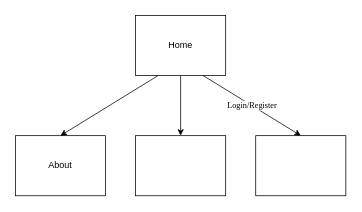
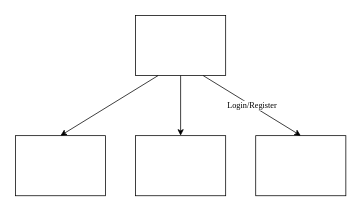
(180, 45) -> none
(60, 165) -> none
